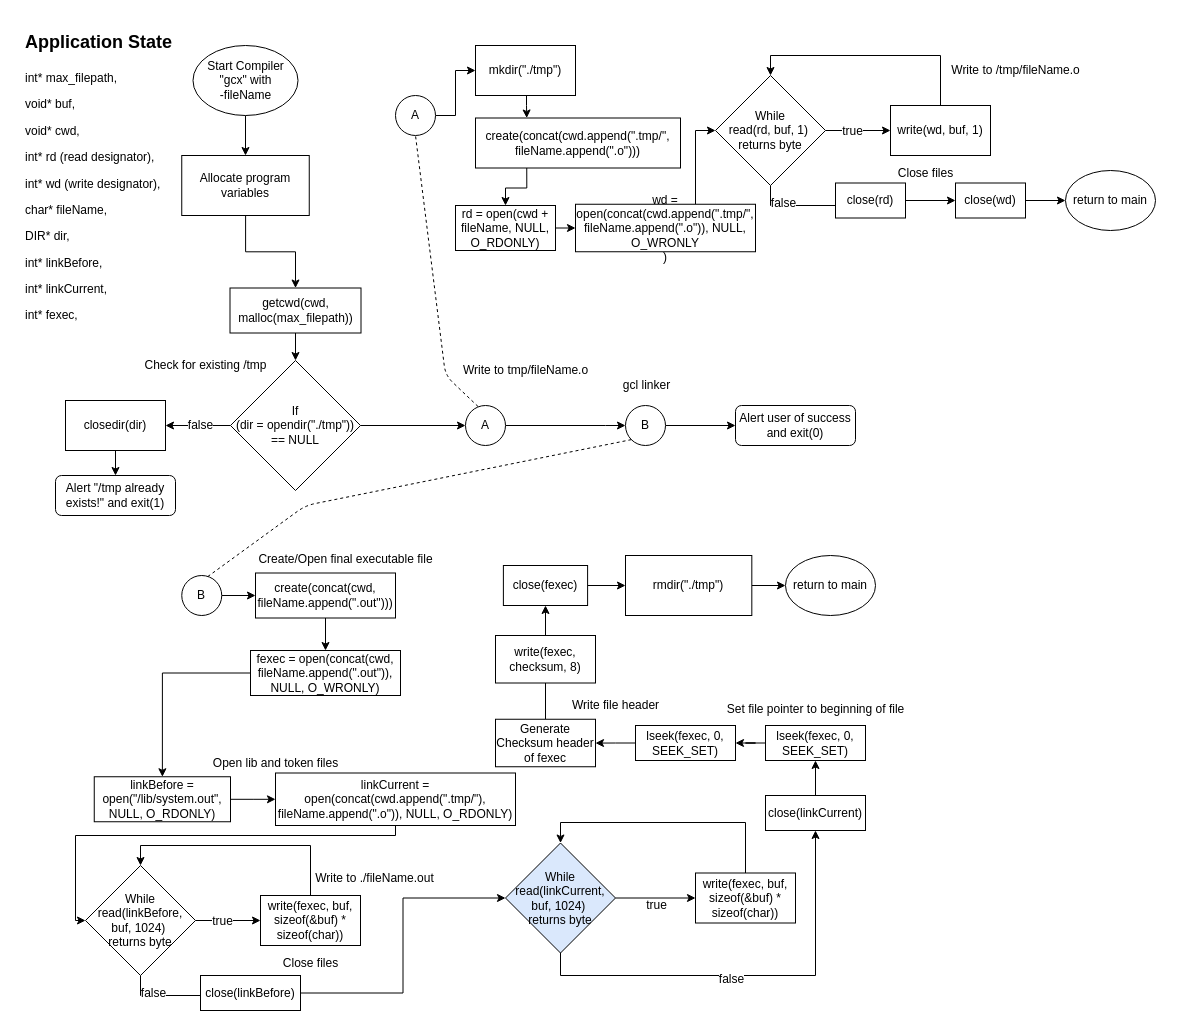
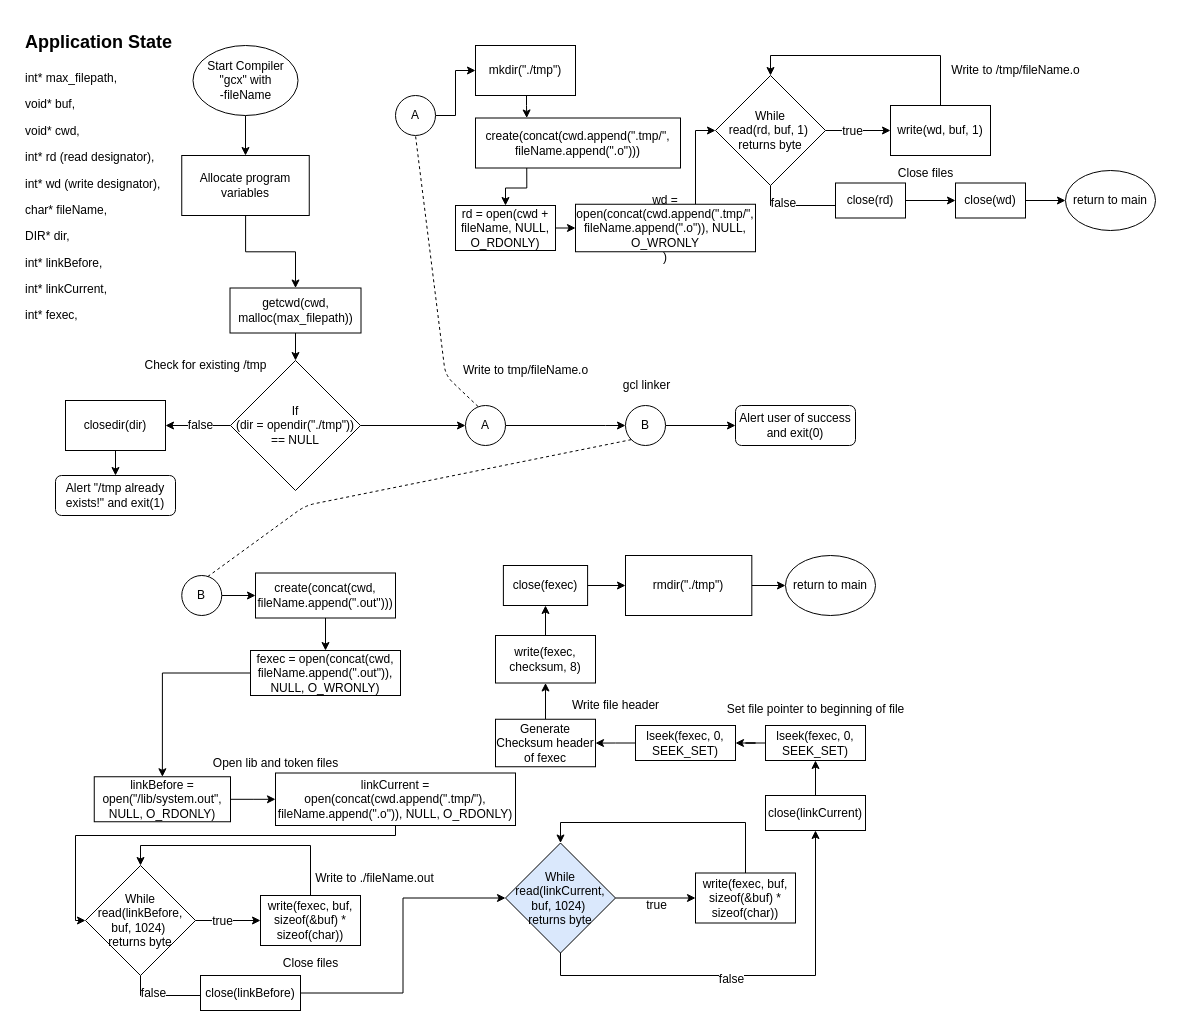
(346, 560) -> none
(546, 688) -> (546, 690)
